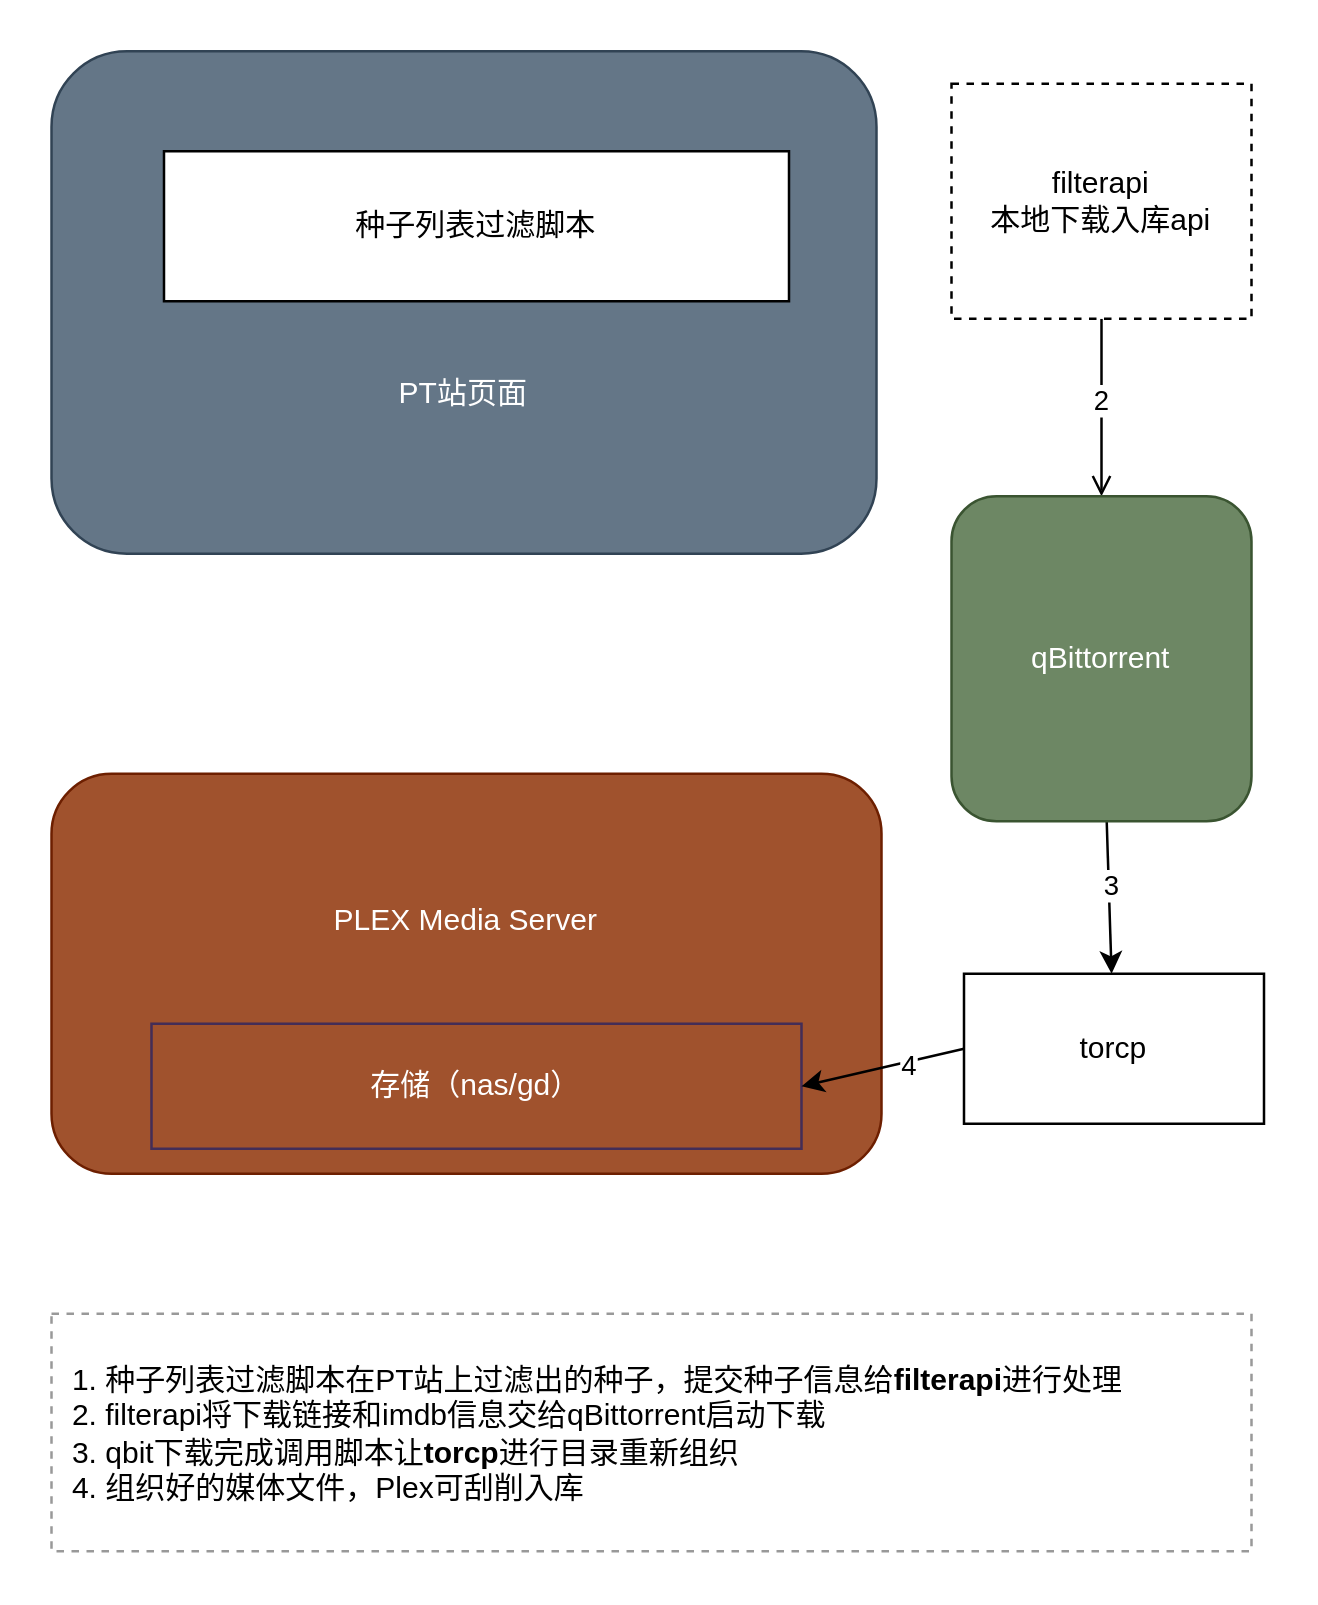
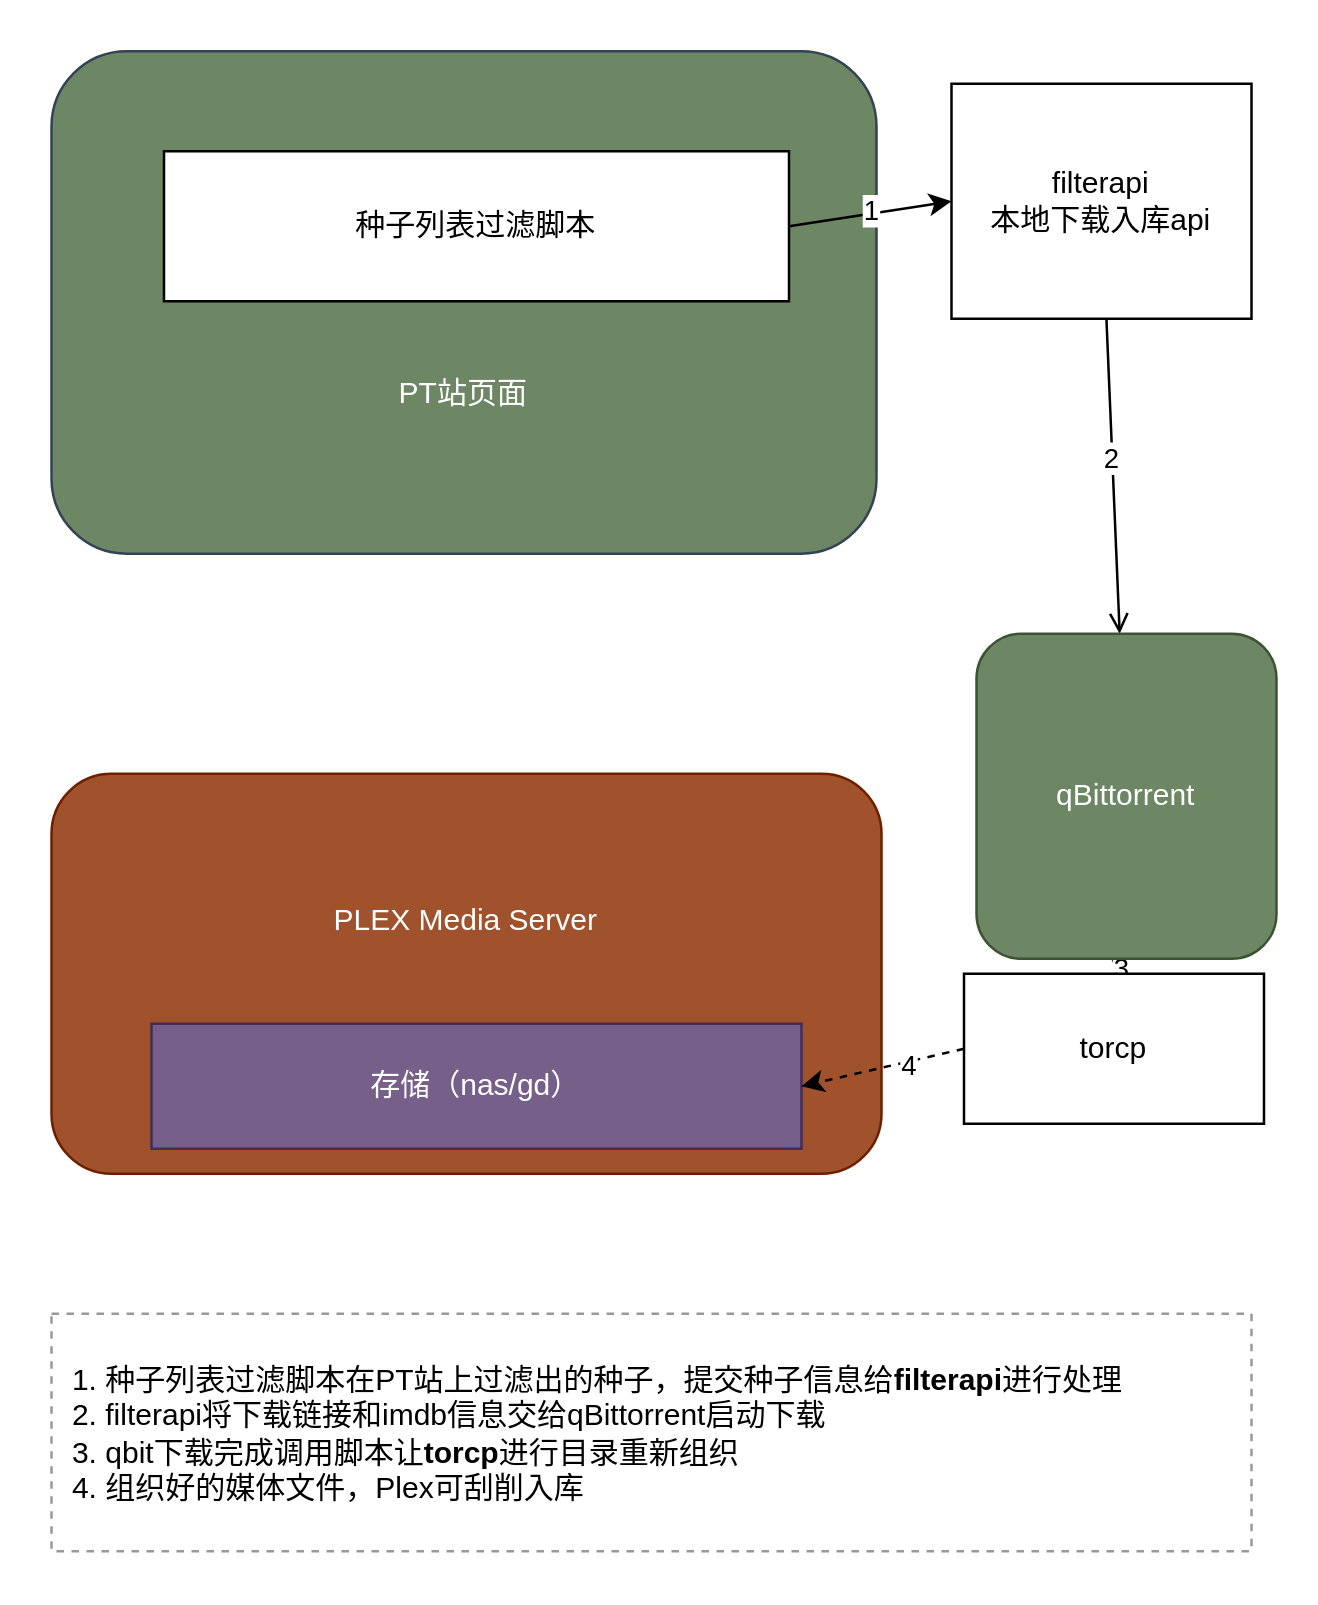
(1101, 201) -> (1101, 201)
none -> (862, 215)
(464, 303) -> (464, 303)
(1101, 659) -> (1126, 796)
(860, 1073) -> (860, 1073)
(476, 1086) -> (476, 1086)
